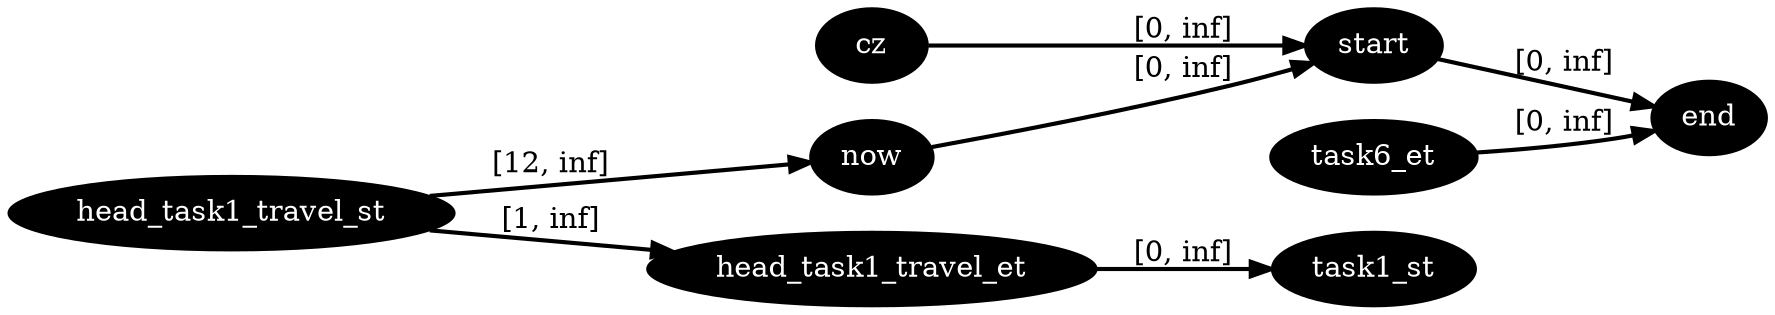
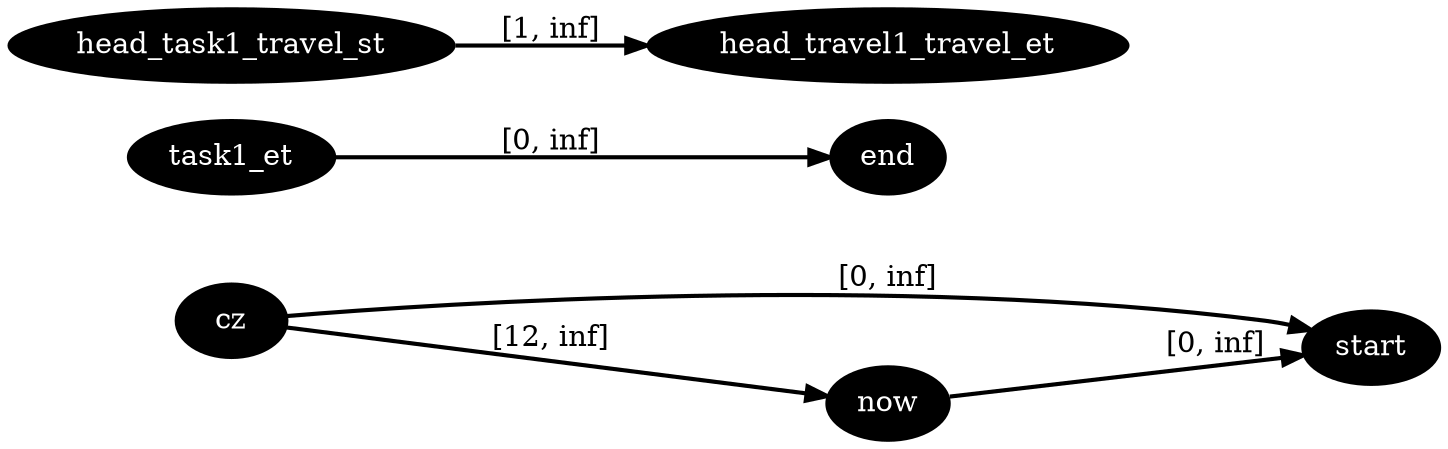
(1536, 80) -> none
(1374, 157) -> (232, 157)
(610, 180) -> (546, 360)
(872, 269) -> (888, 46)
(1374, 269) -> none
